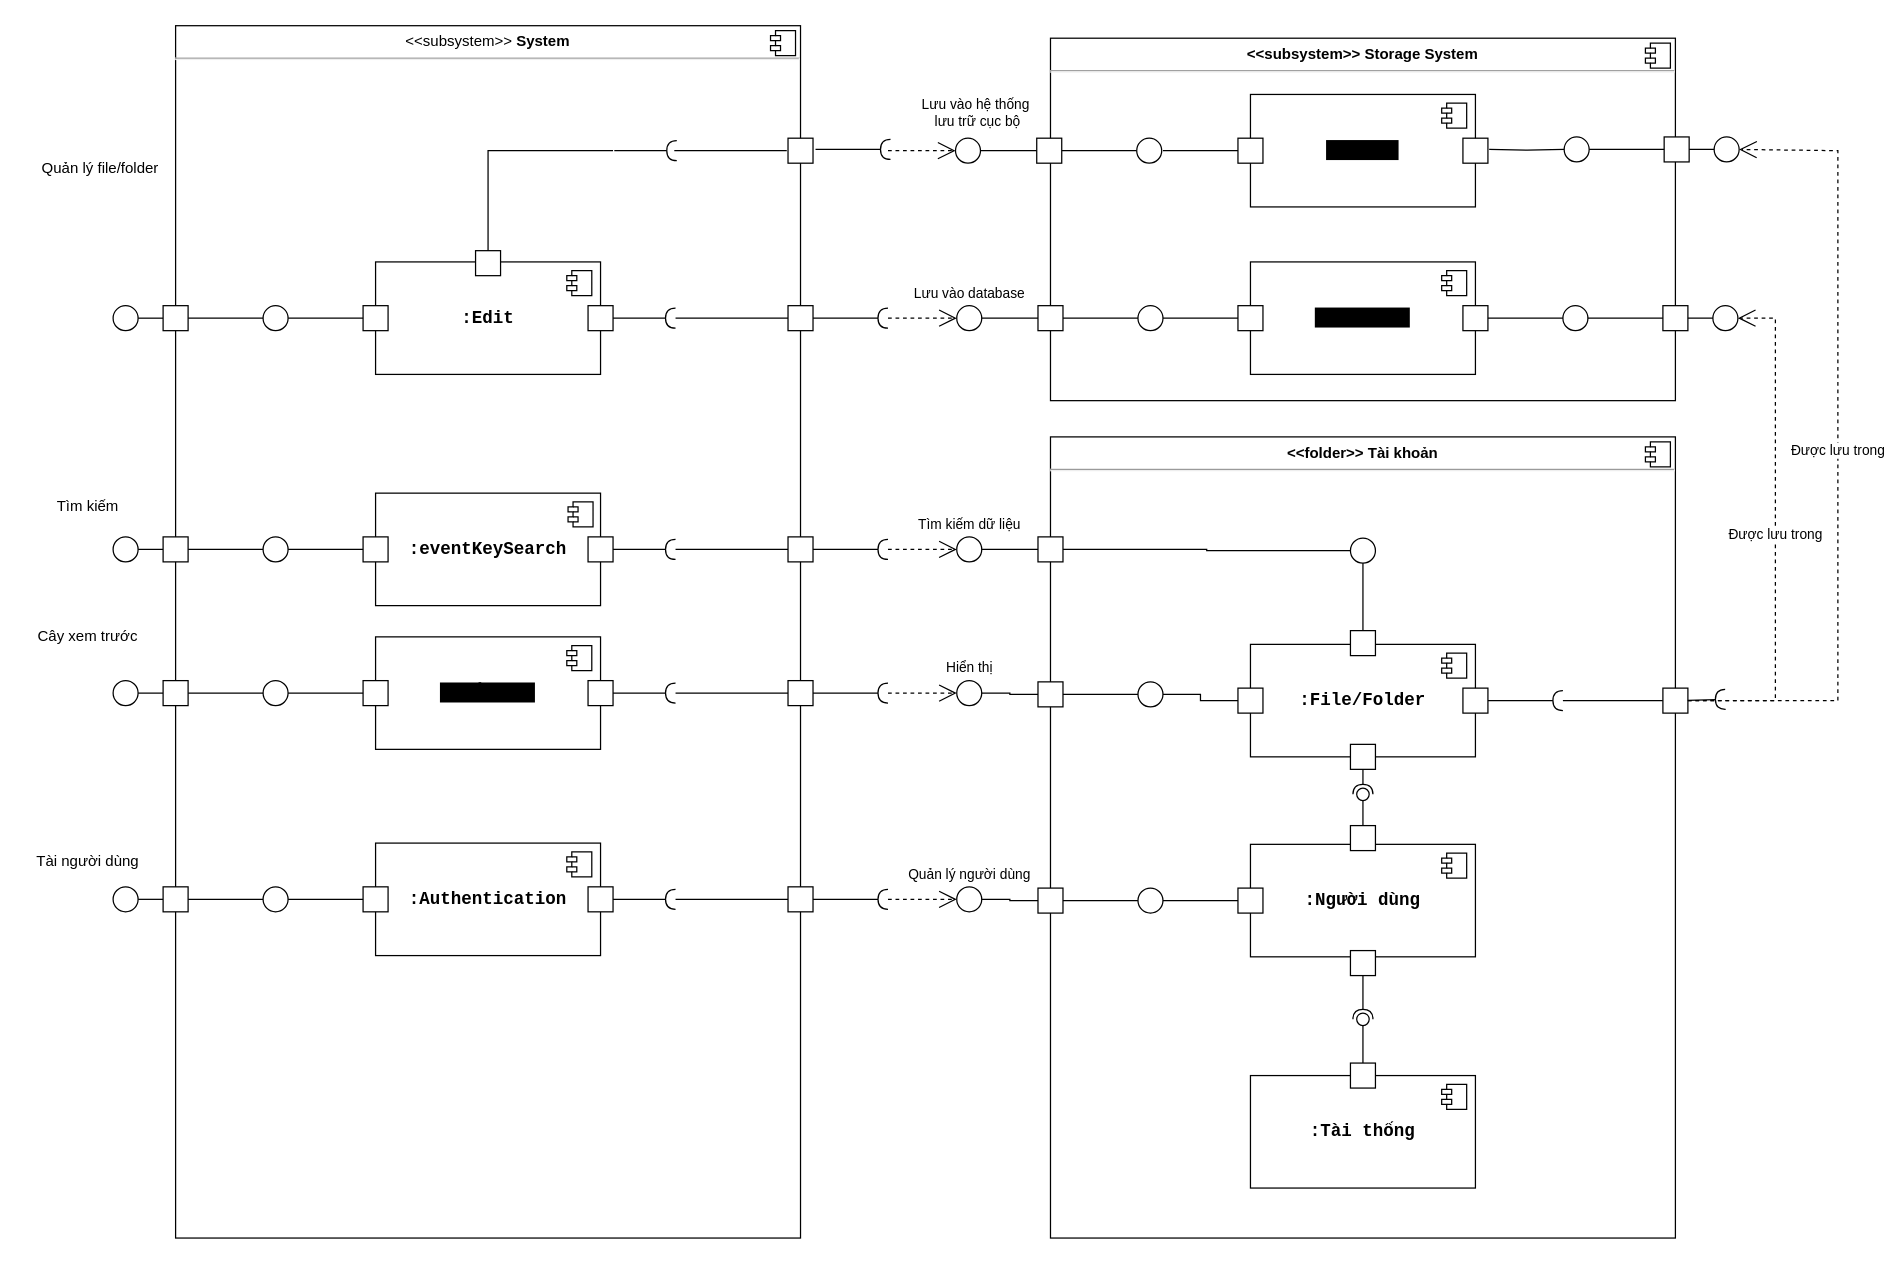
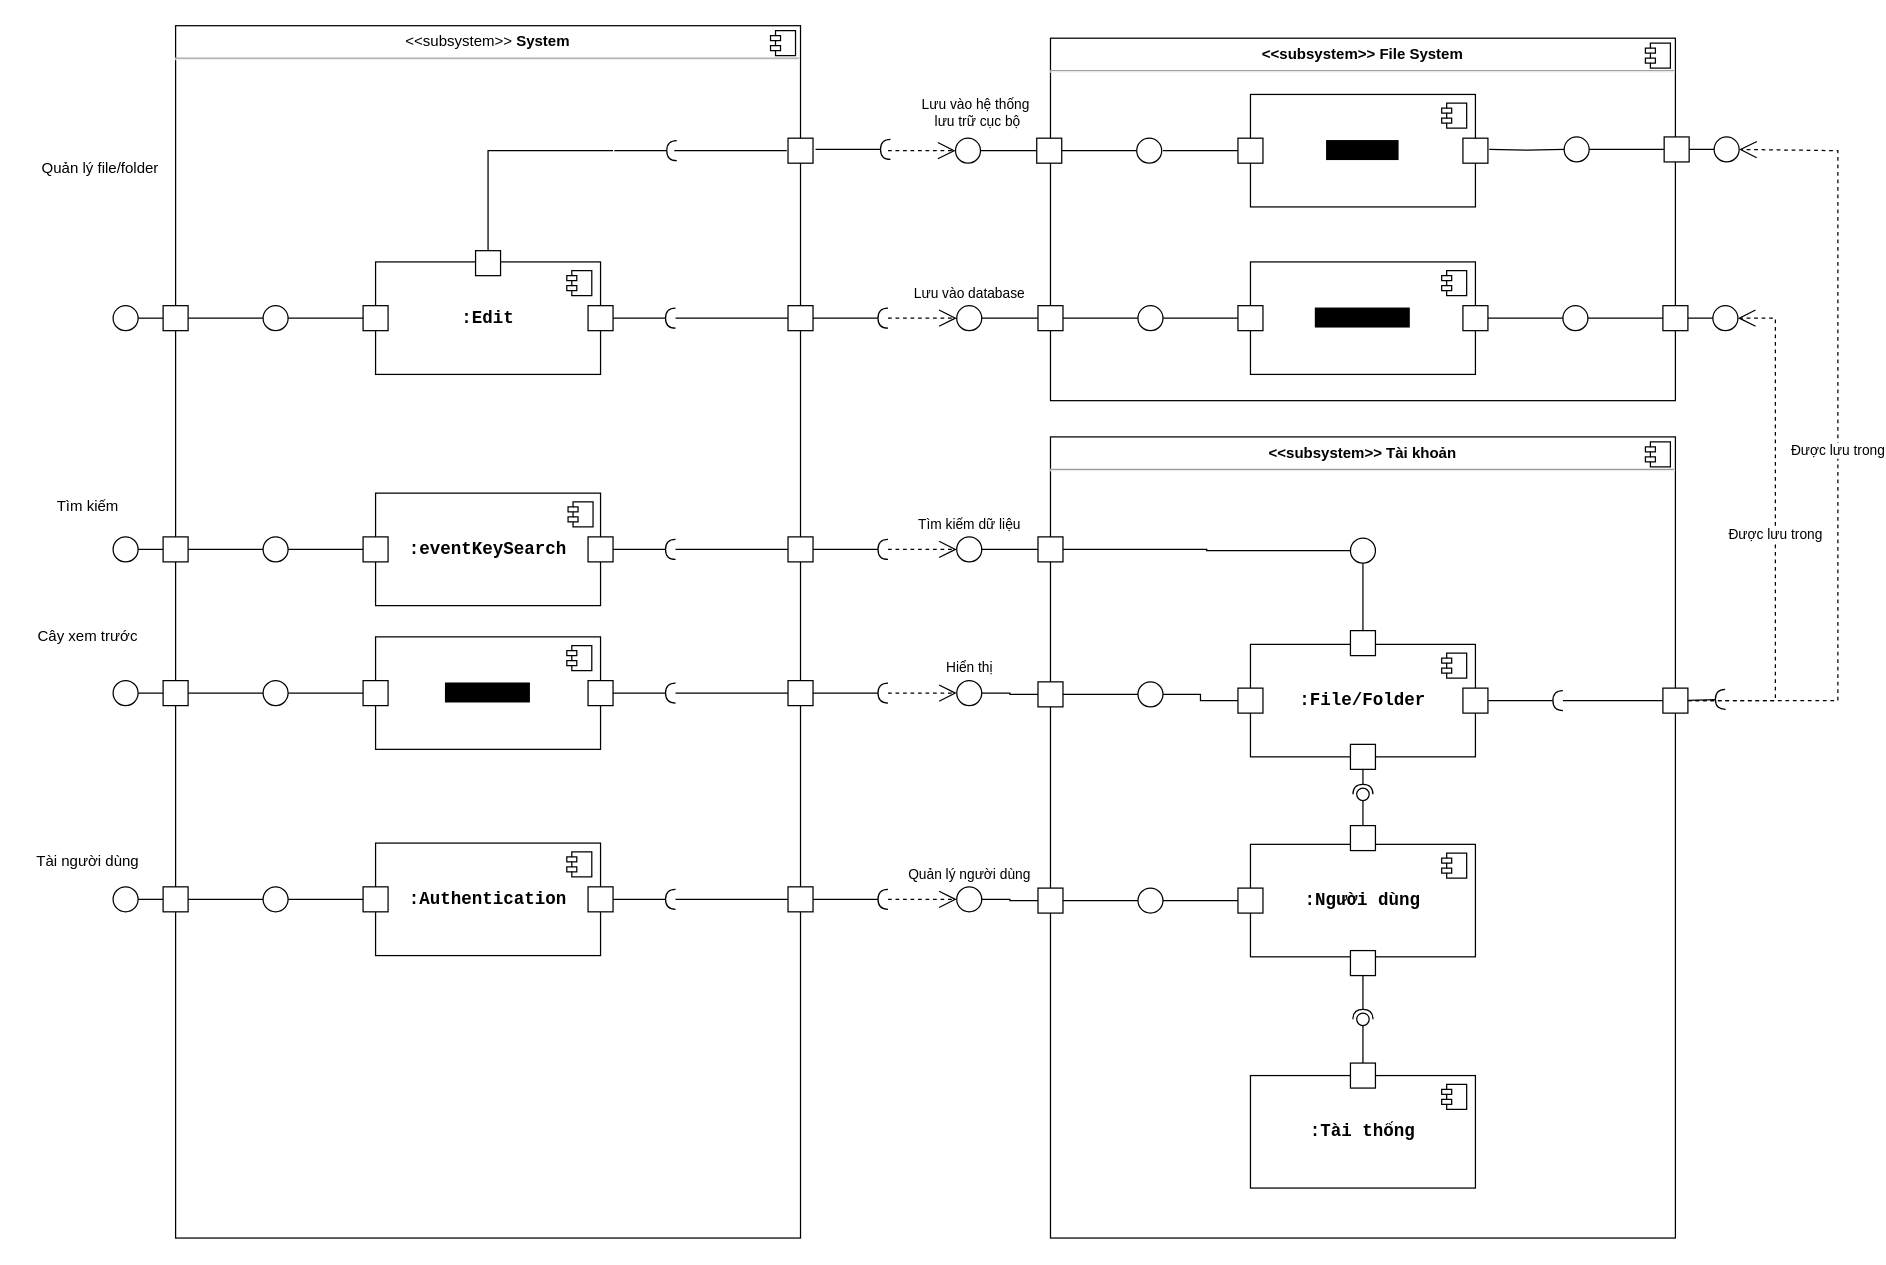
(1164, 38) -> (1148, 38)
(1127, 437) -> (1141, 437)
(488, 693) -> (488, 693)
